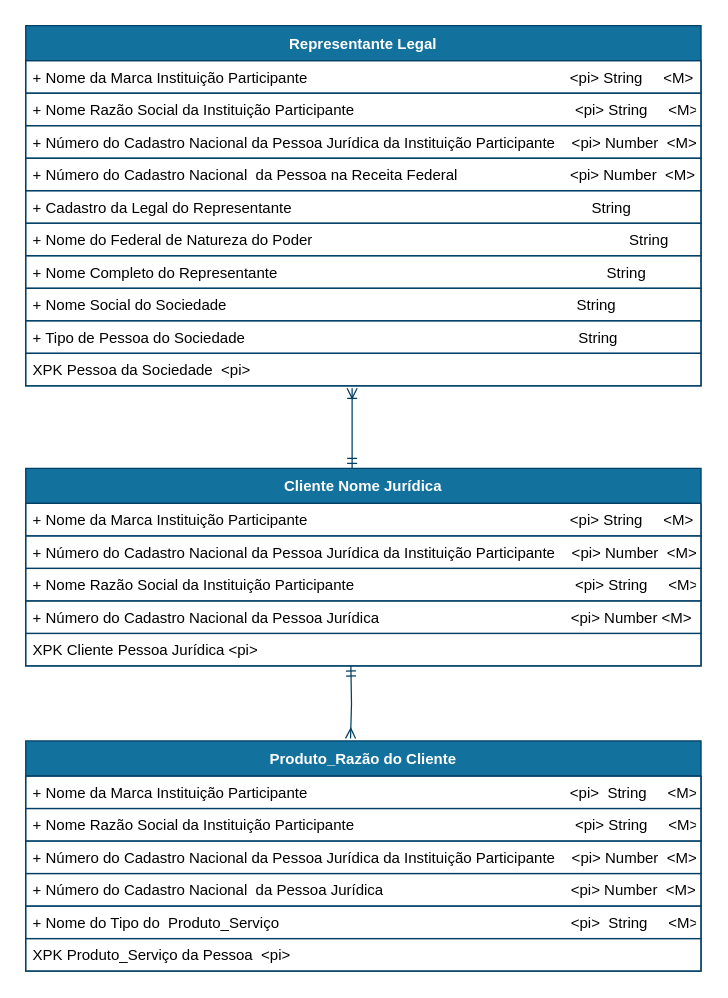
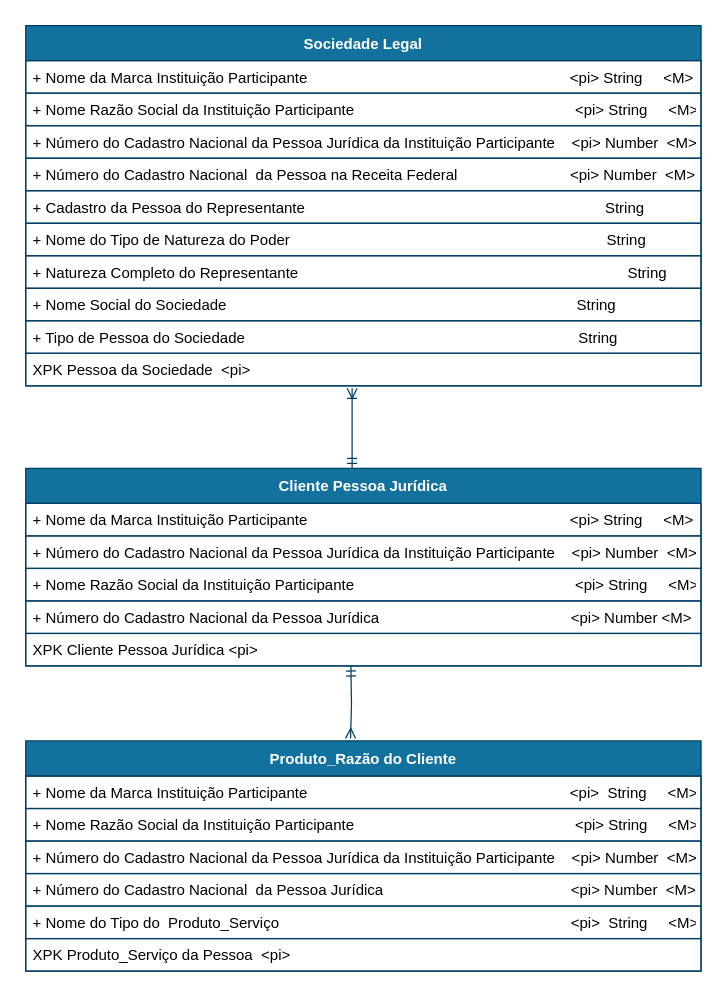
(363, 44) -> (363, 44)
(427, 208) -> (434, 208)
(445, 240) -> (432, 240)
(436, 273) -> (453, 273)
(363, 486) -> (363, 486)
